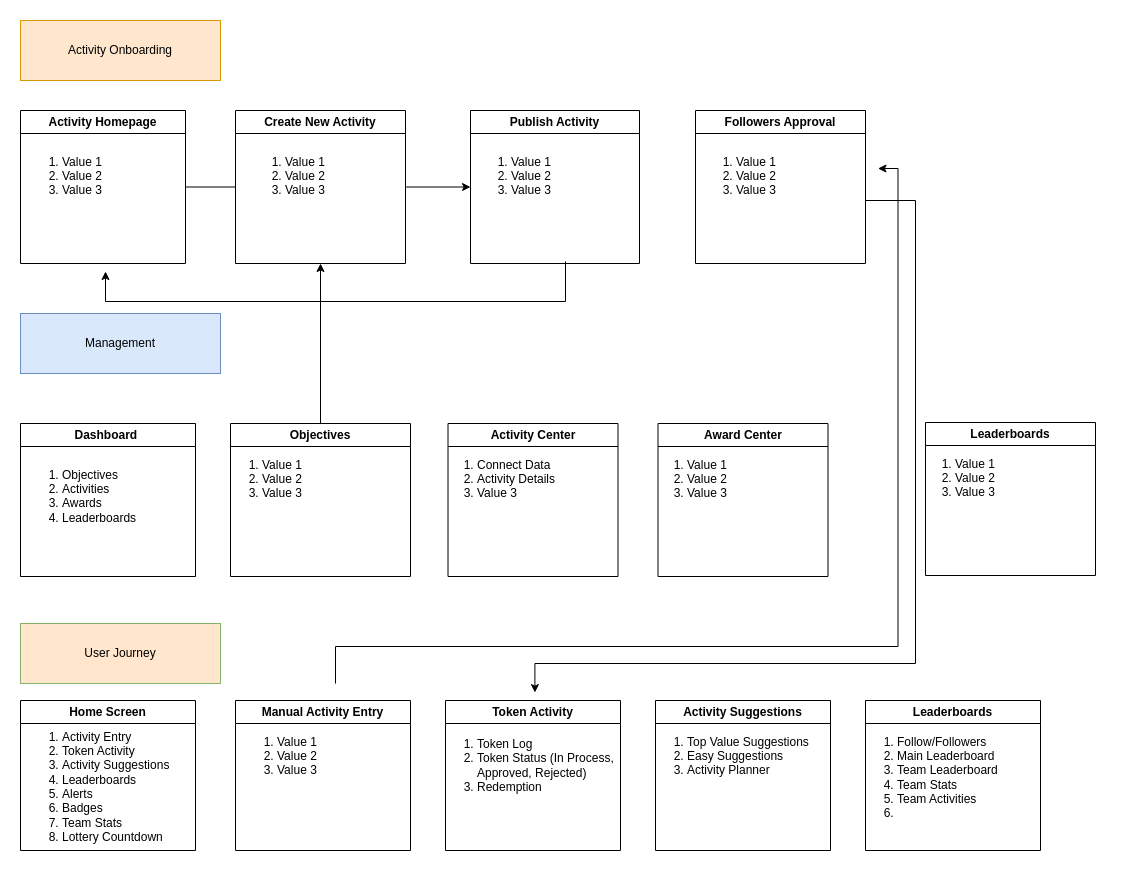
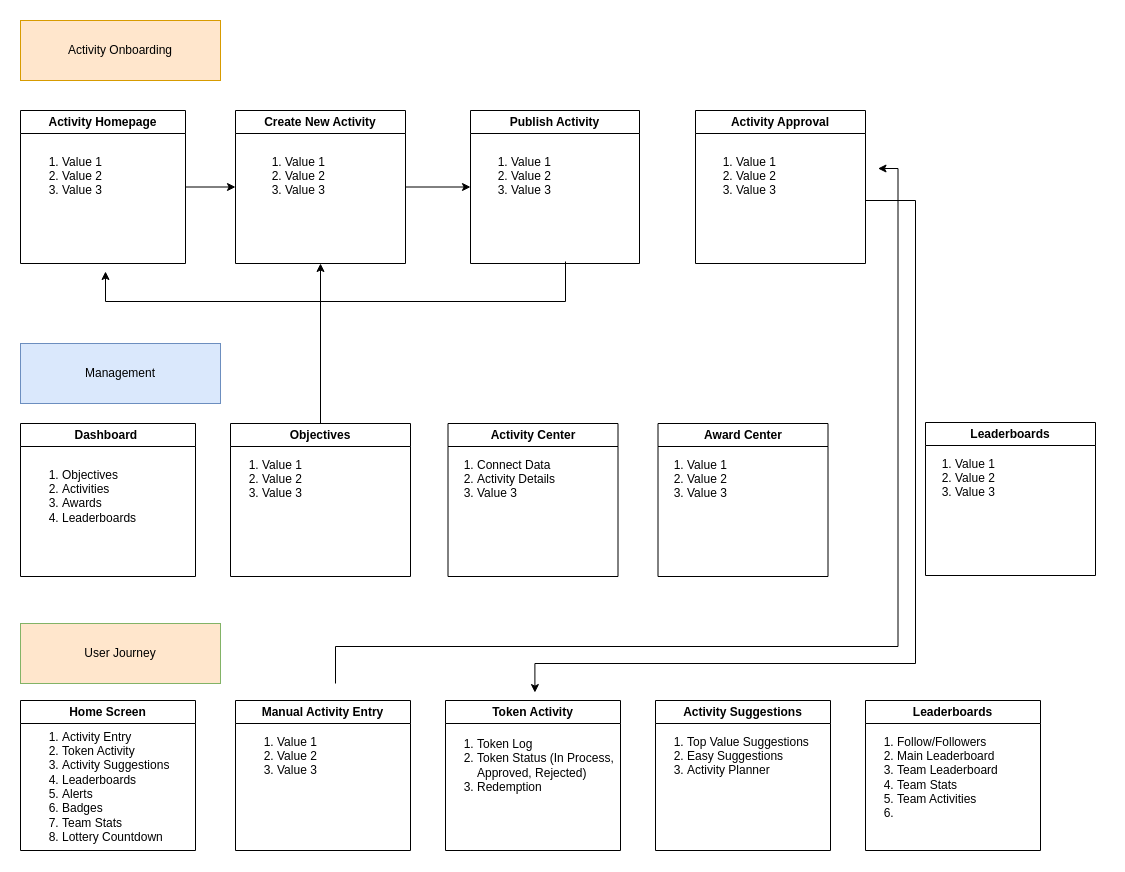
(781, 123) -> (781, 123)
(229, 187) -> (227, 187)
(121, 344) -> (121, 374)
